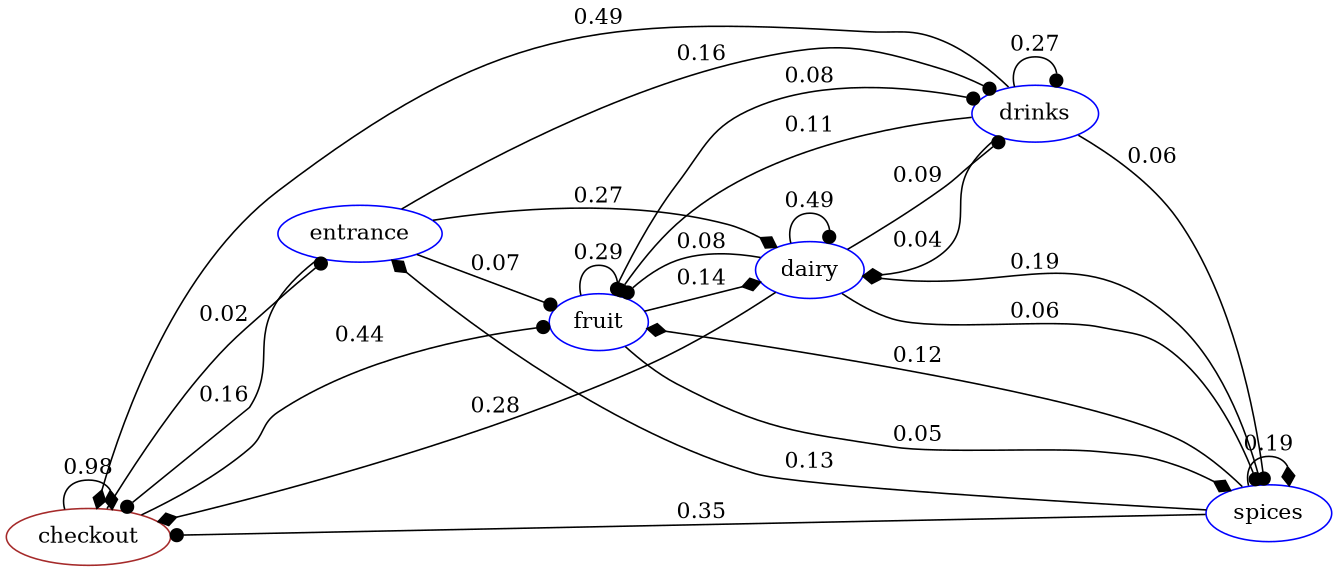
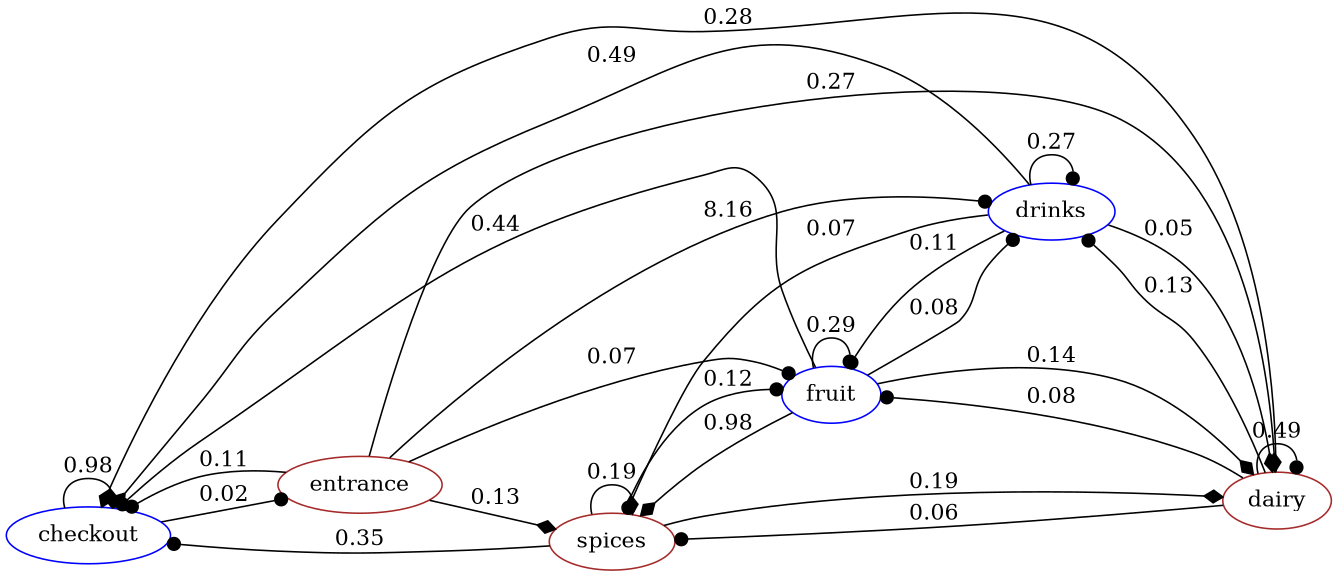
(702, 54) -> (728, 211)
(1153, 157) -> (831, 230)
(918, 176) -> (1169, 287)
(360, 234) -> (360, 485)
(918, 241) -> (1169, 230)
(810, 270) -> (1277, 501)
(964, 381) -> (677, 426)
(322, 388) -> (511, 240)
(224, 396) -> (224, 460)
(918, 435) -> (728, 424)
(779, 478) -> (483, 513)
(1269, 513) -> (612, 542)
(88, 537) -> (88, 535)
